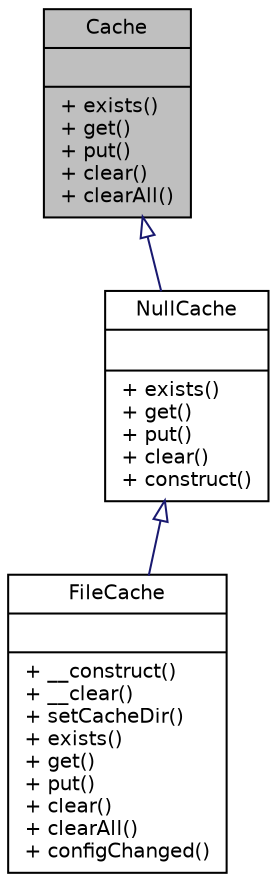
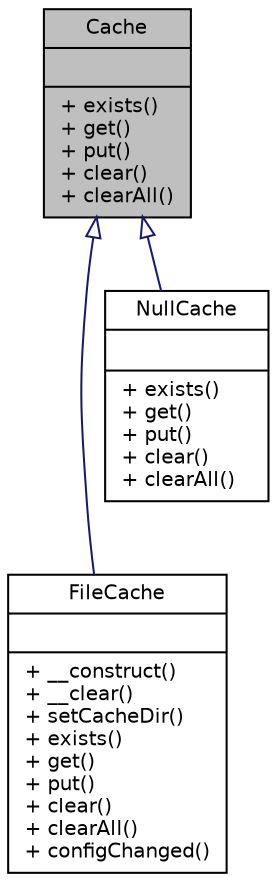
(187, 480) -> (179, 480)
(155, 548) -> (82, 407)
